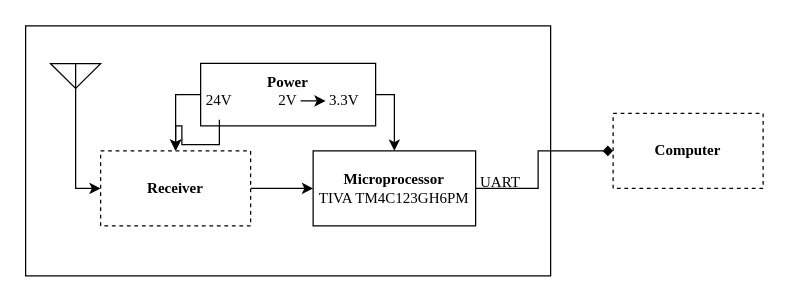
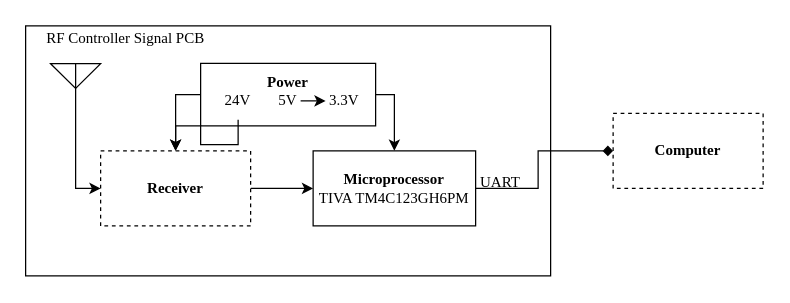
none -> (135, 38)
(219, 101) -> (238, 101)
(288, 101) -> (288, 101)
